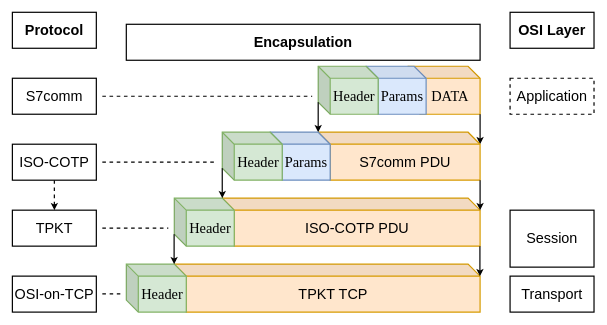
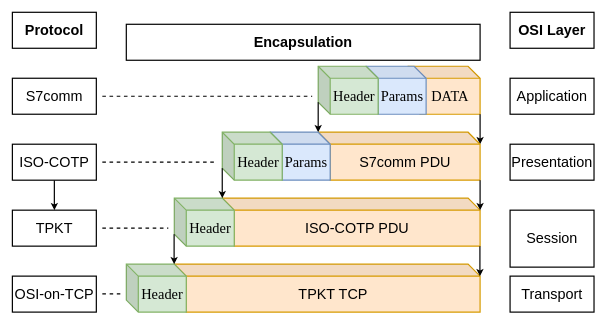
(552, 96) -> (552, 96)
none -> (552, 162)
(54, 192) -> (54, 192)
